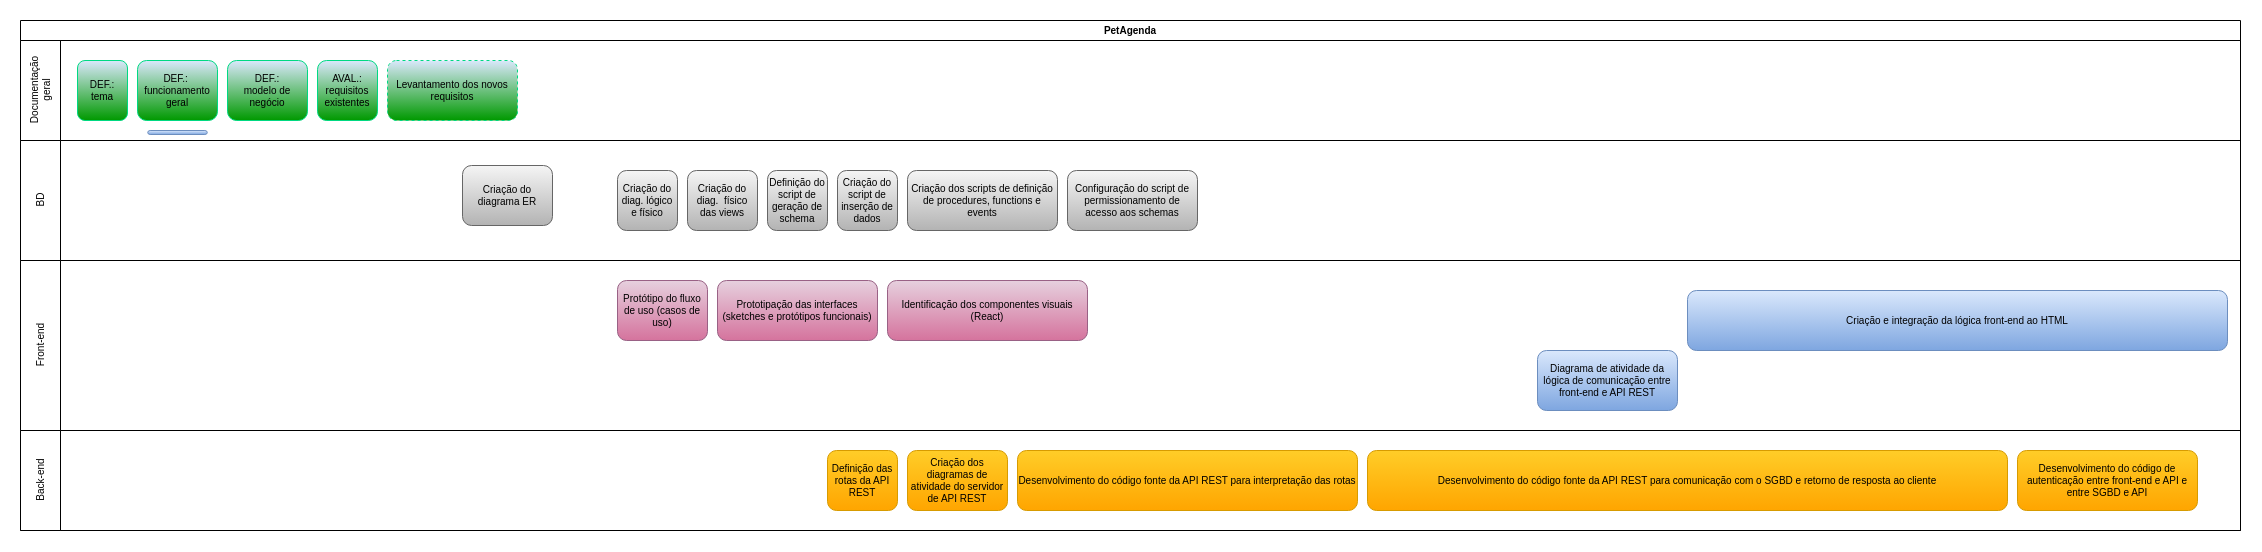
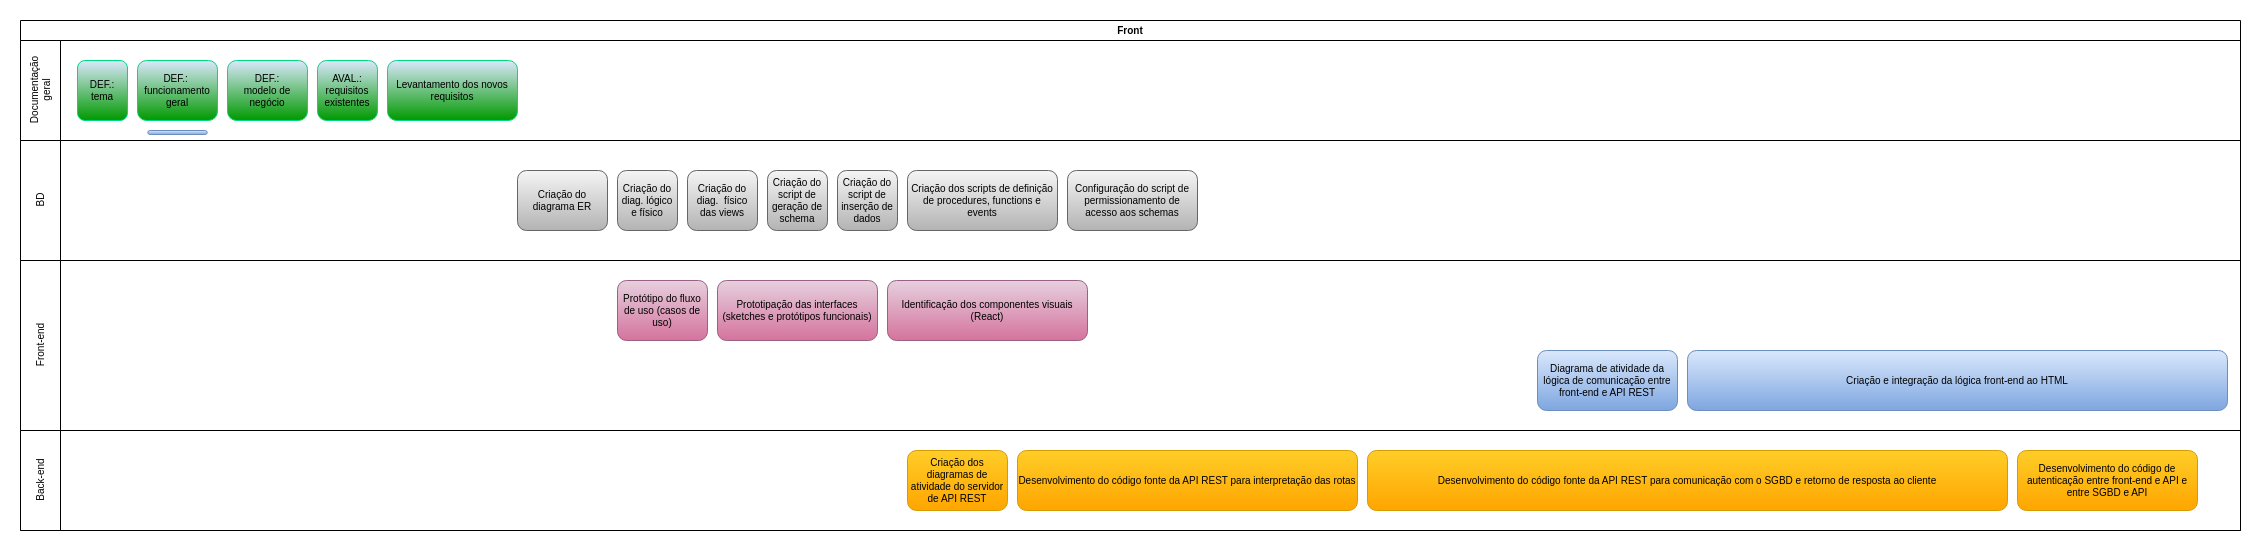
(1131, 31) -> (1131, 31)
(453, 91) -> (453, 91)
(508, 196) -> (563, 201)
(798, 201) -> (798, 201)
(1958, 321) -> (1958, 381)
(863, 481) -> none
